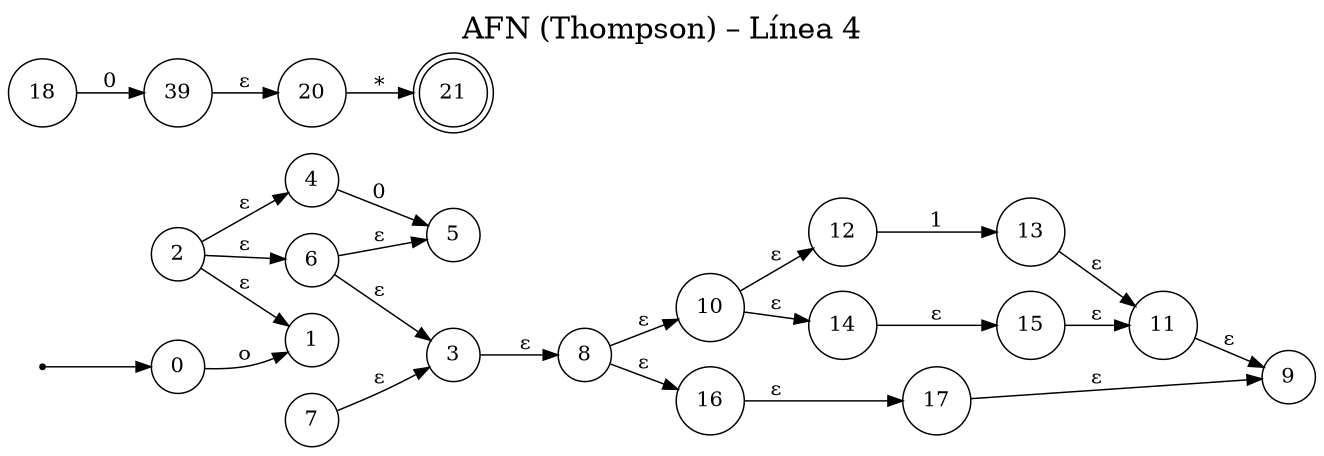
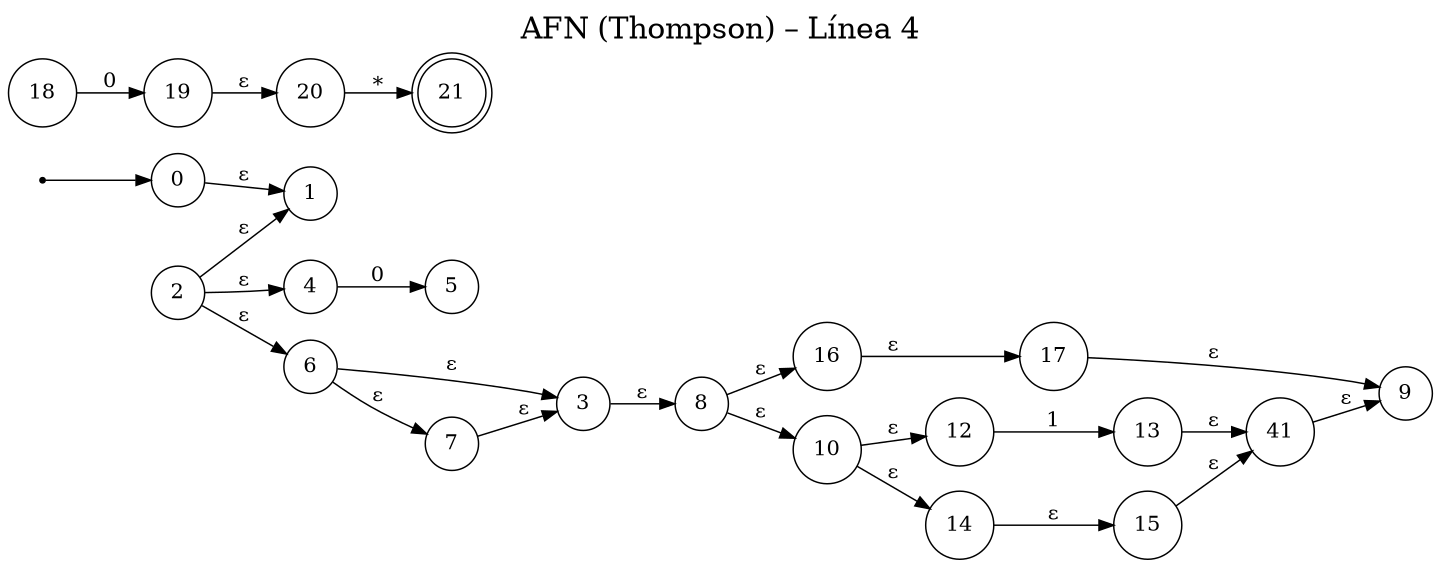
(178, 93) -> (178, 93)
(375, 249) -> (372, 407)
(1163, 325) -> (1280, 432)
(245, 354) -> (244, 175)
